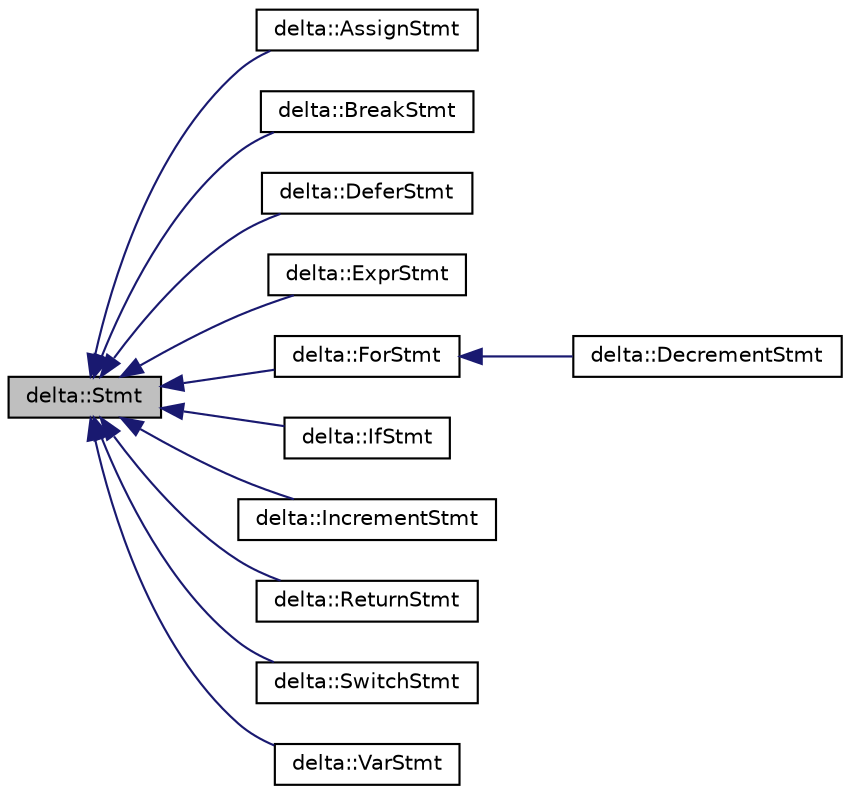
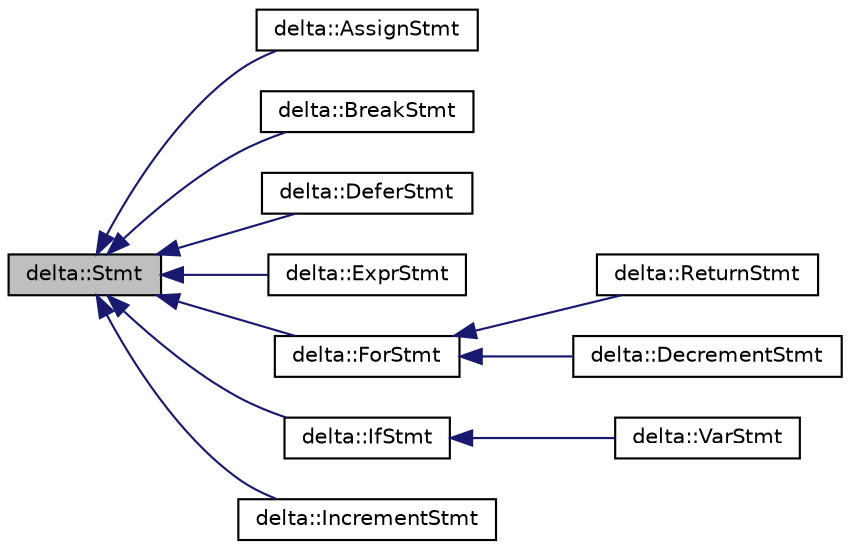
(188, 520) -> (548, 313)
(156, 611) -> (544, 438)
(367, 683) -> none
